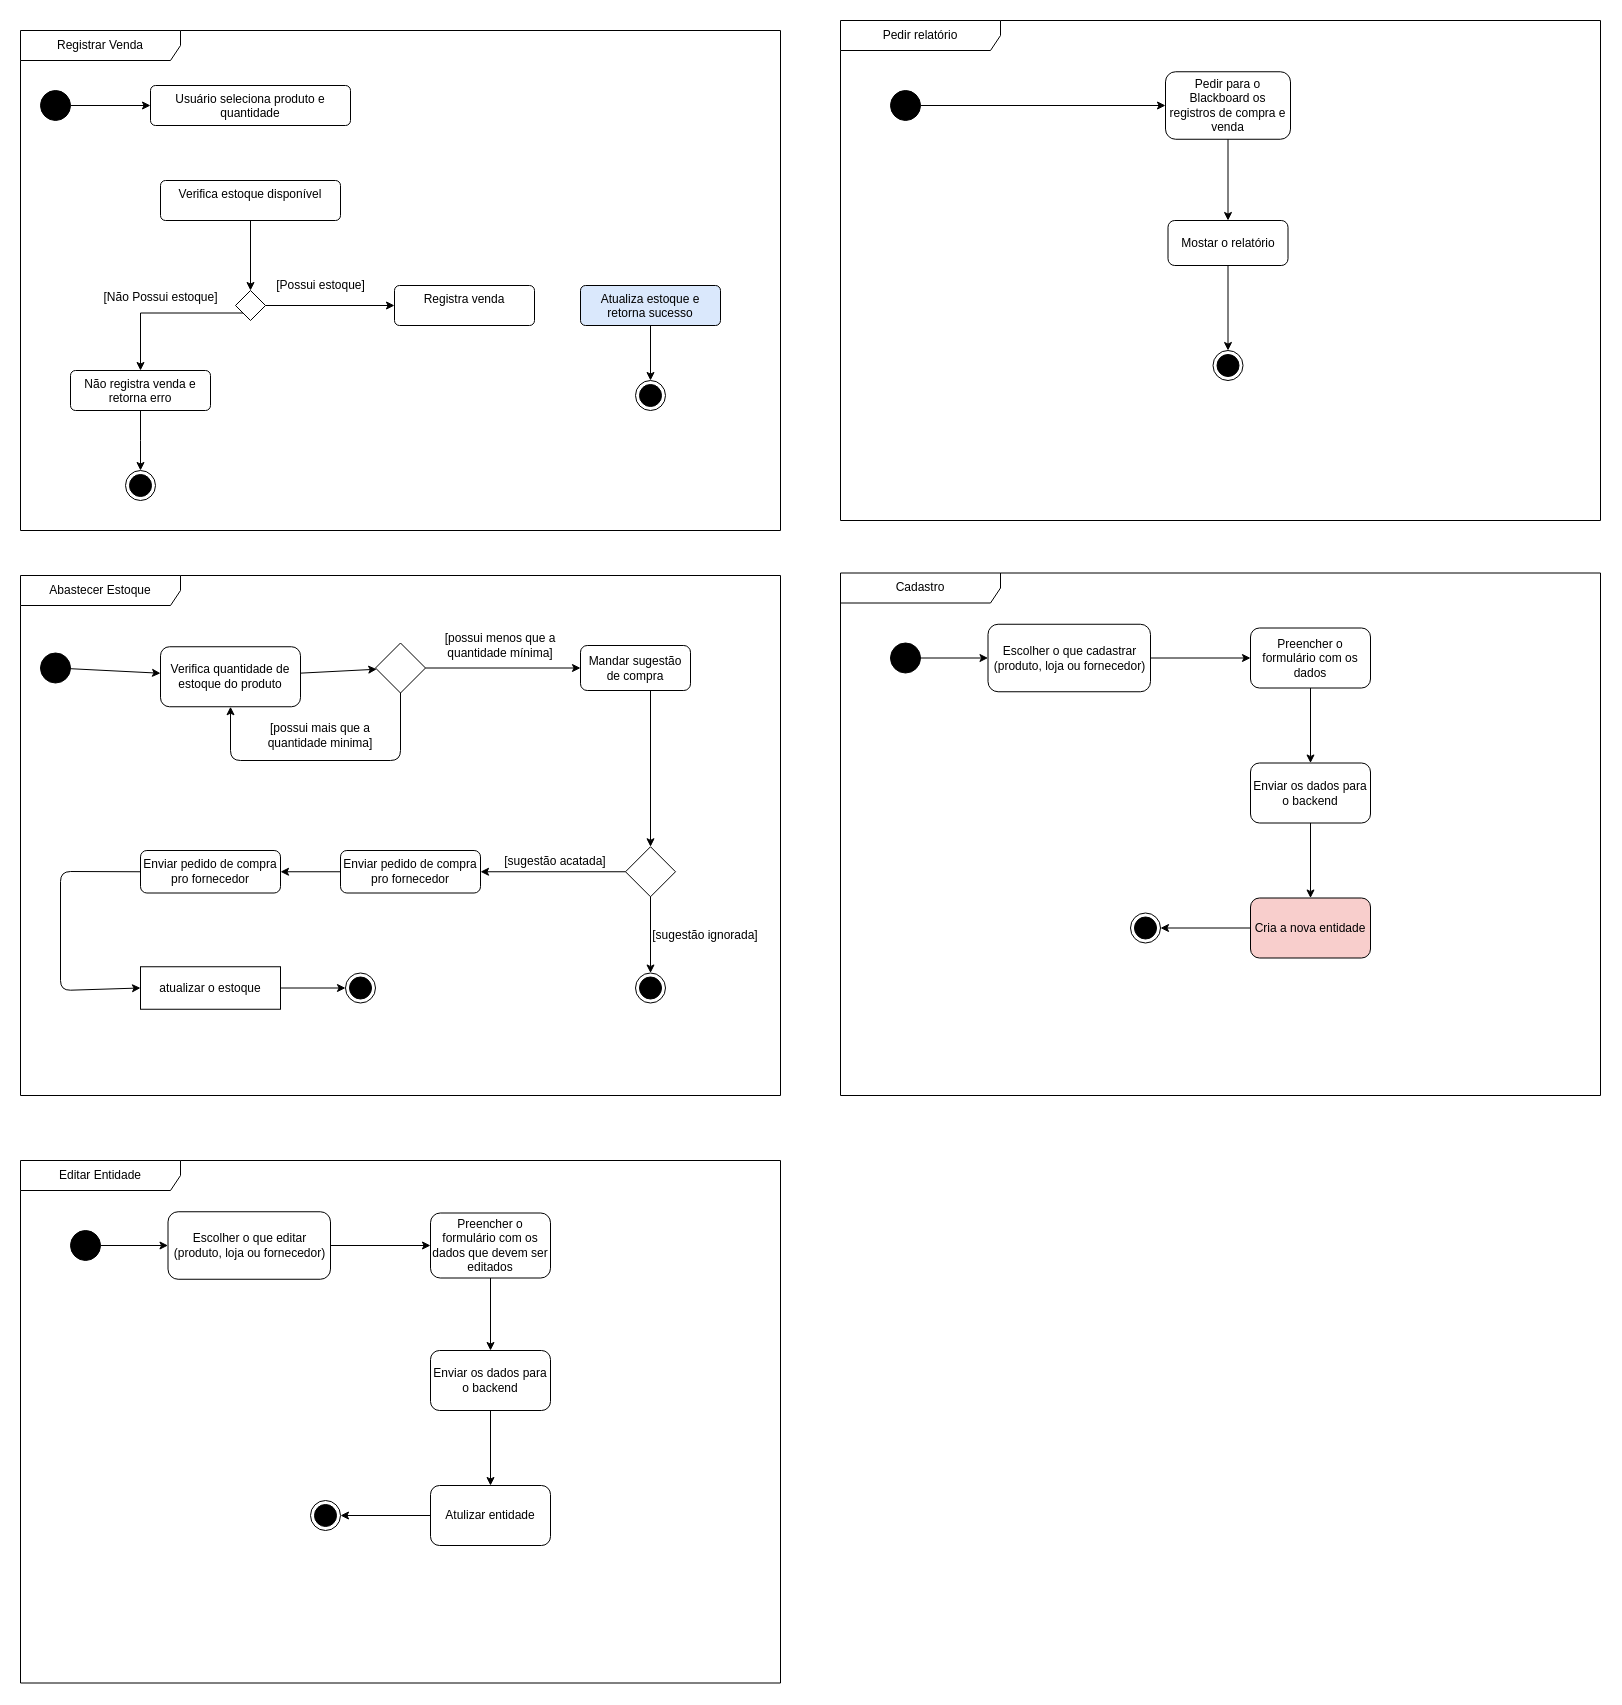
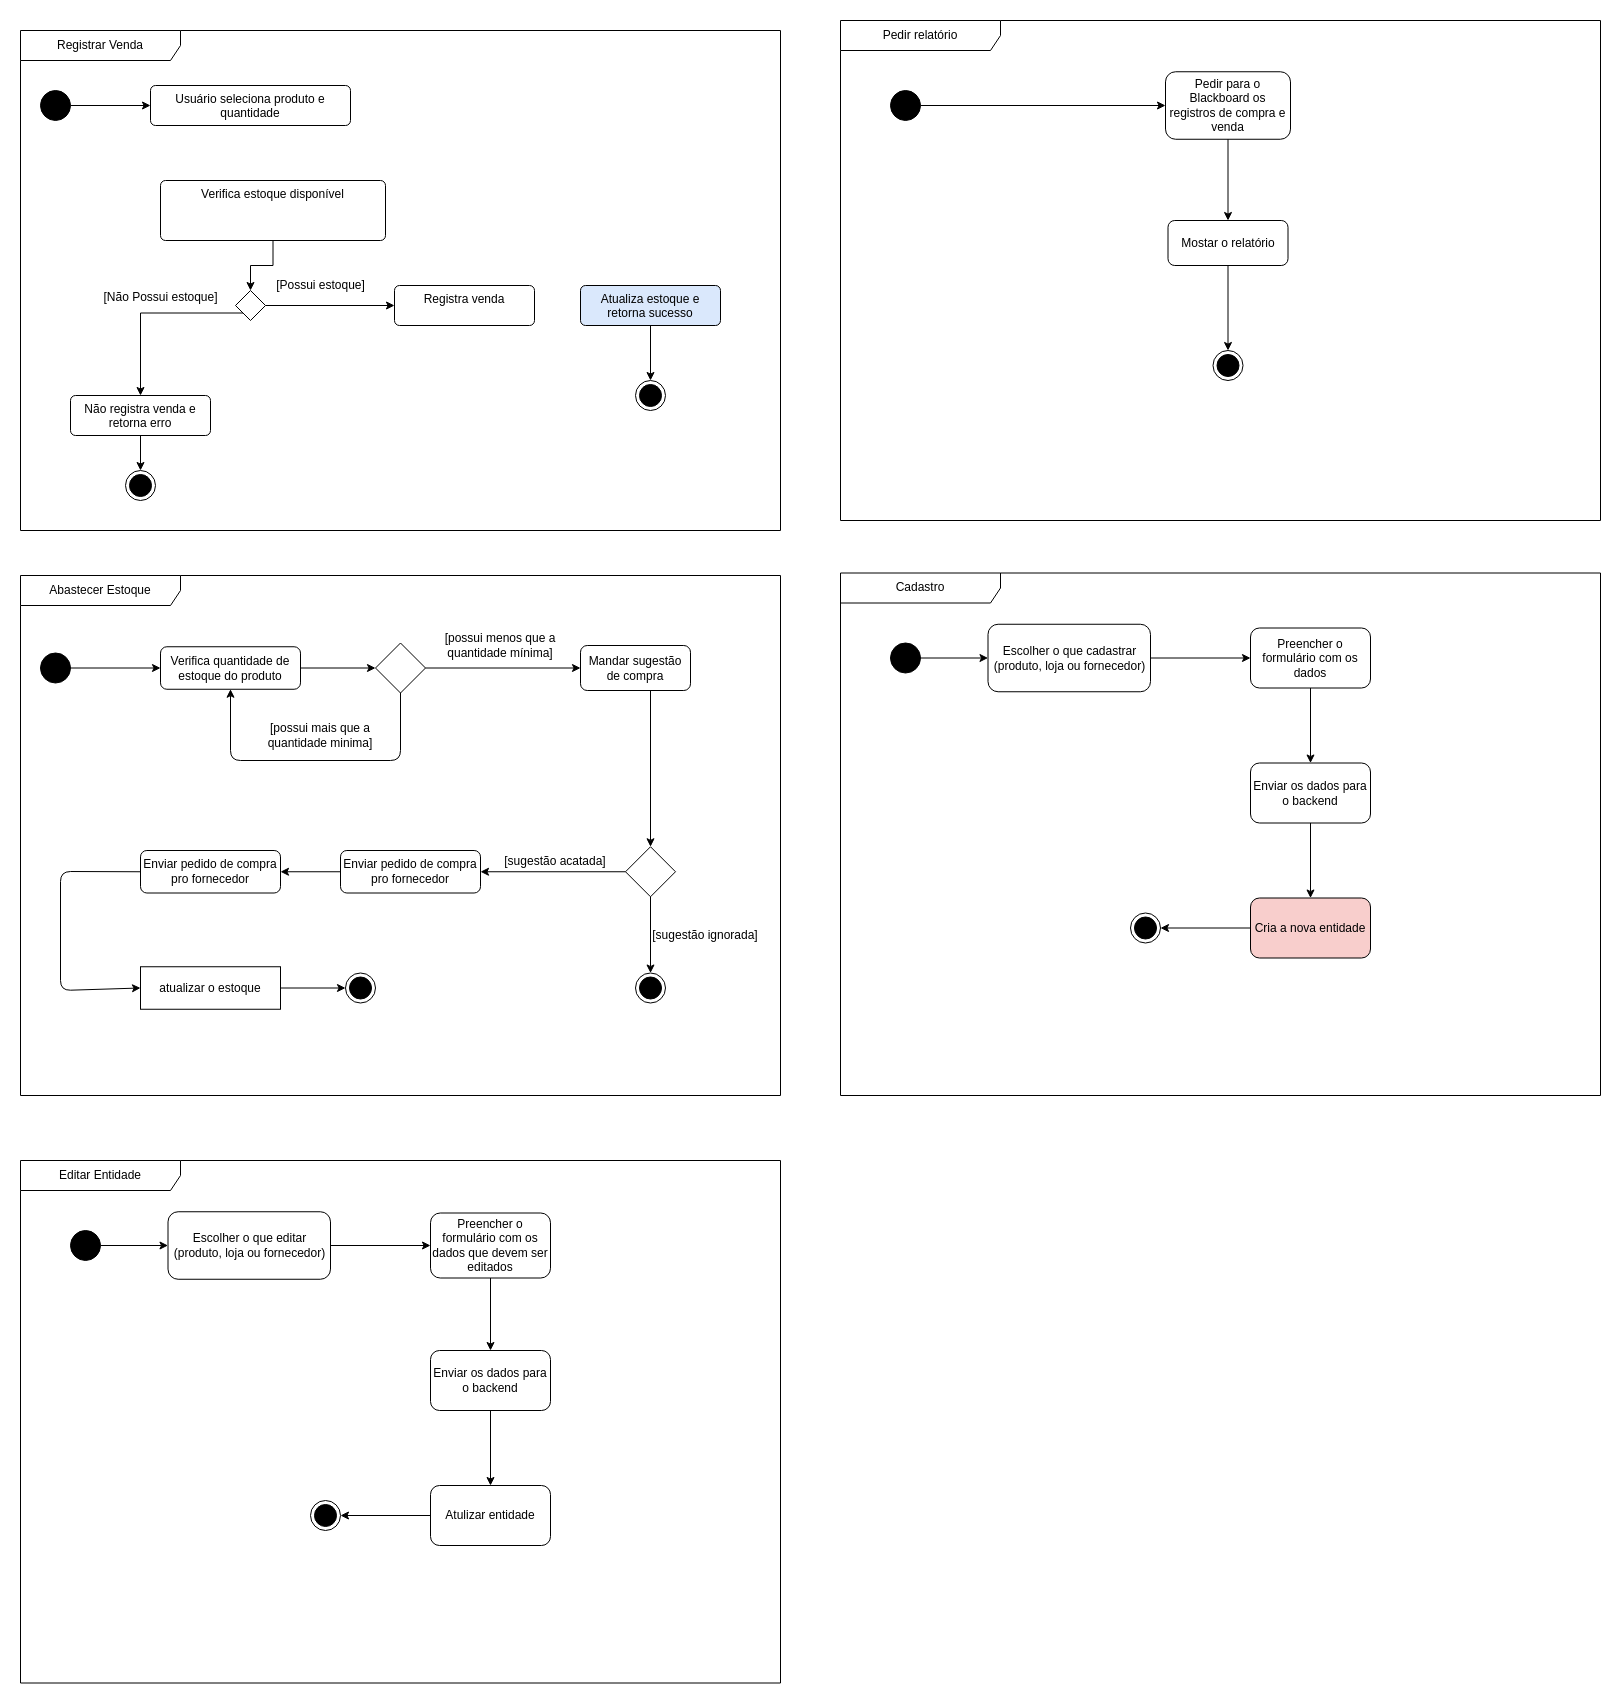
(251, 201) -> (273, 211)
(141, 391) -> (141, 416)
(231, 677) -> (231, 668)
